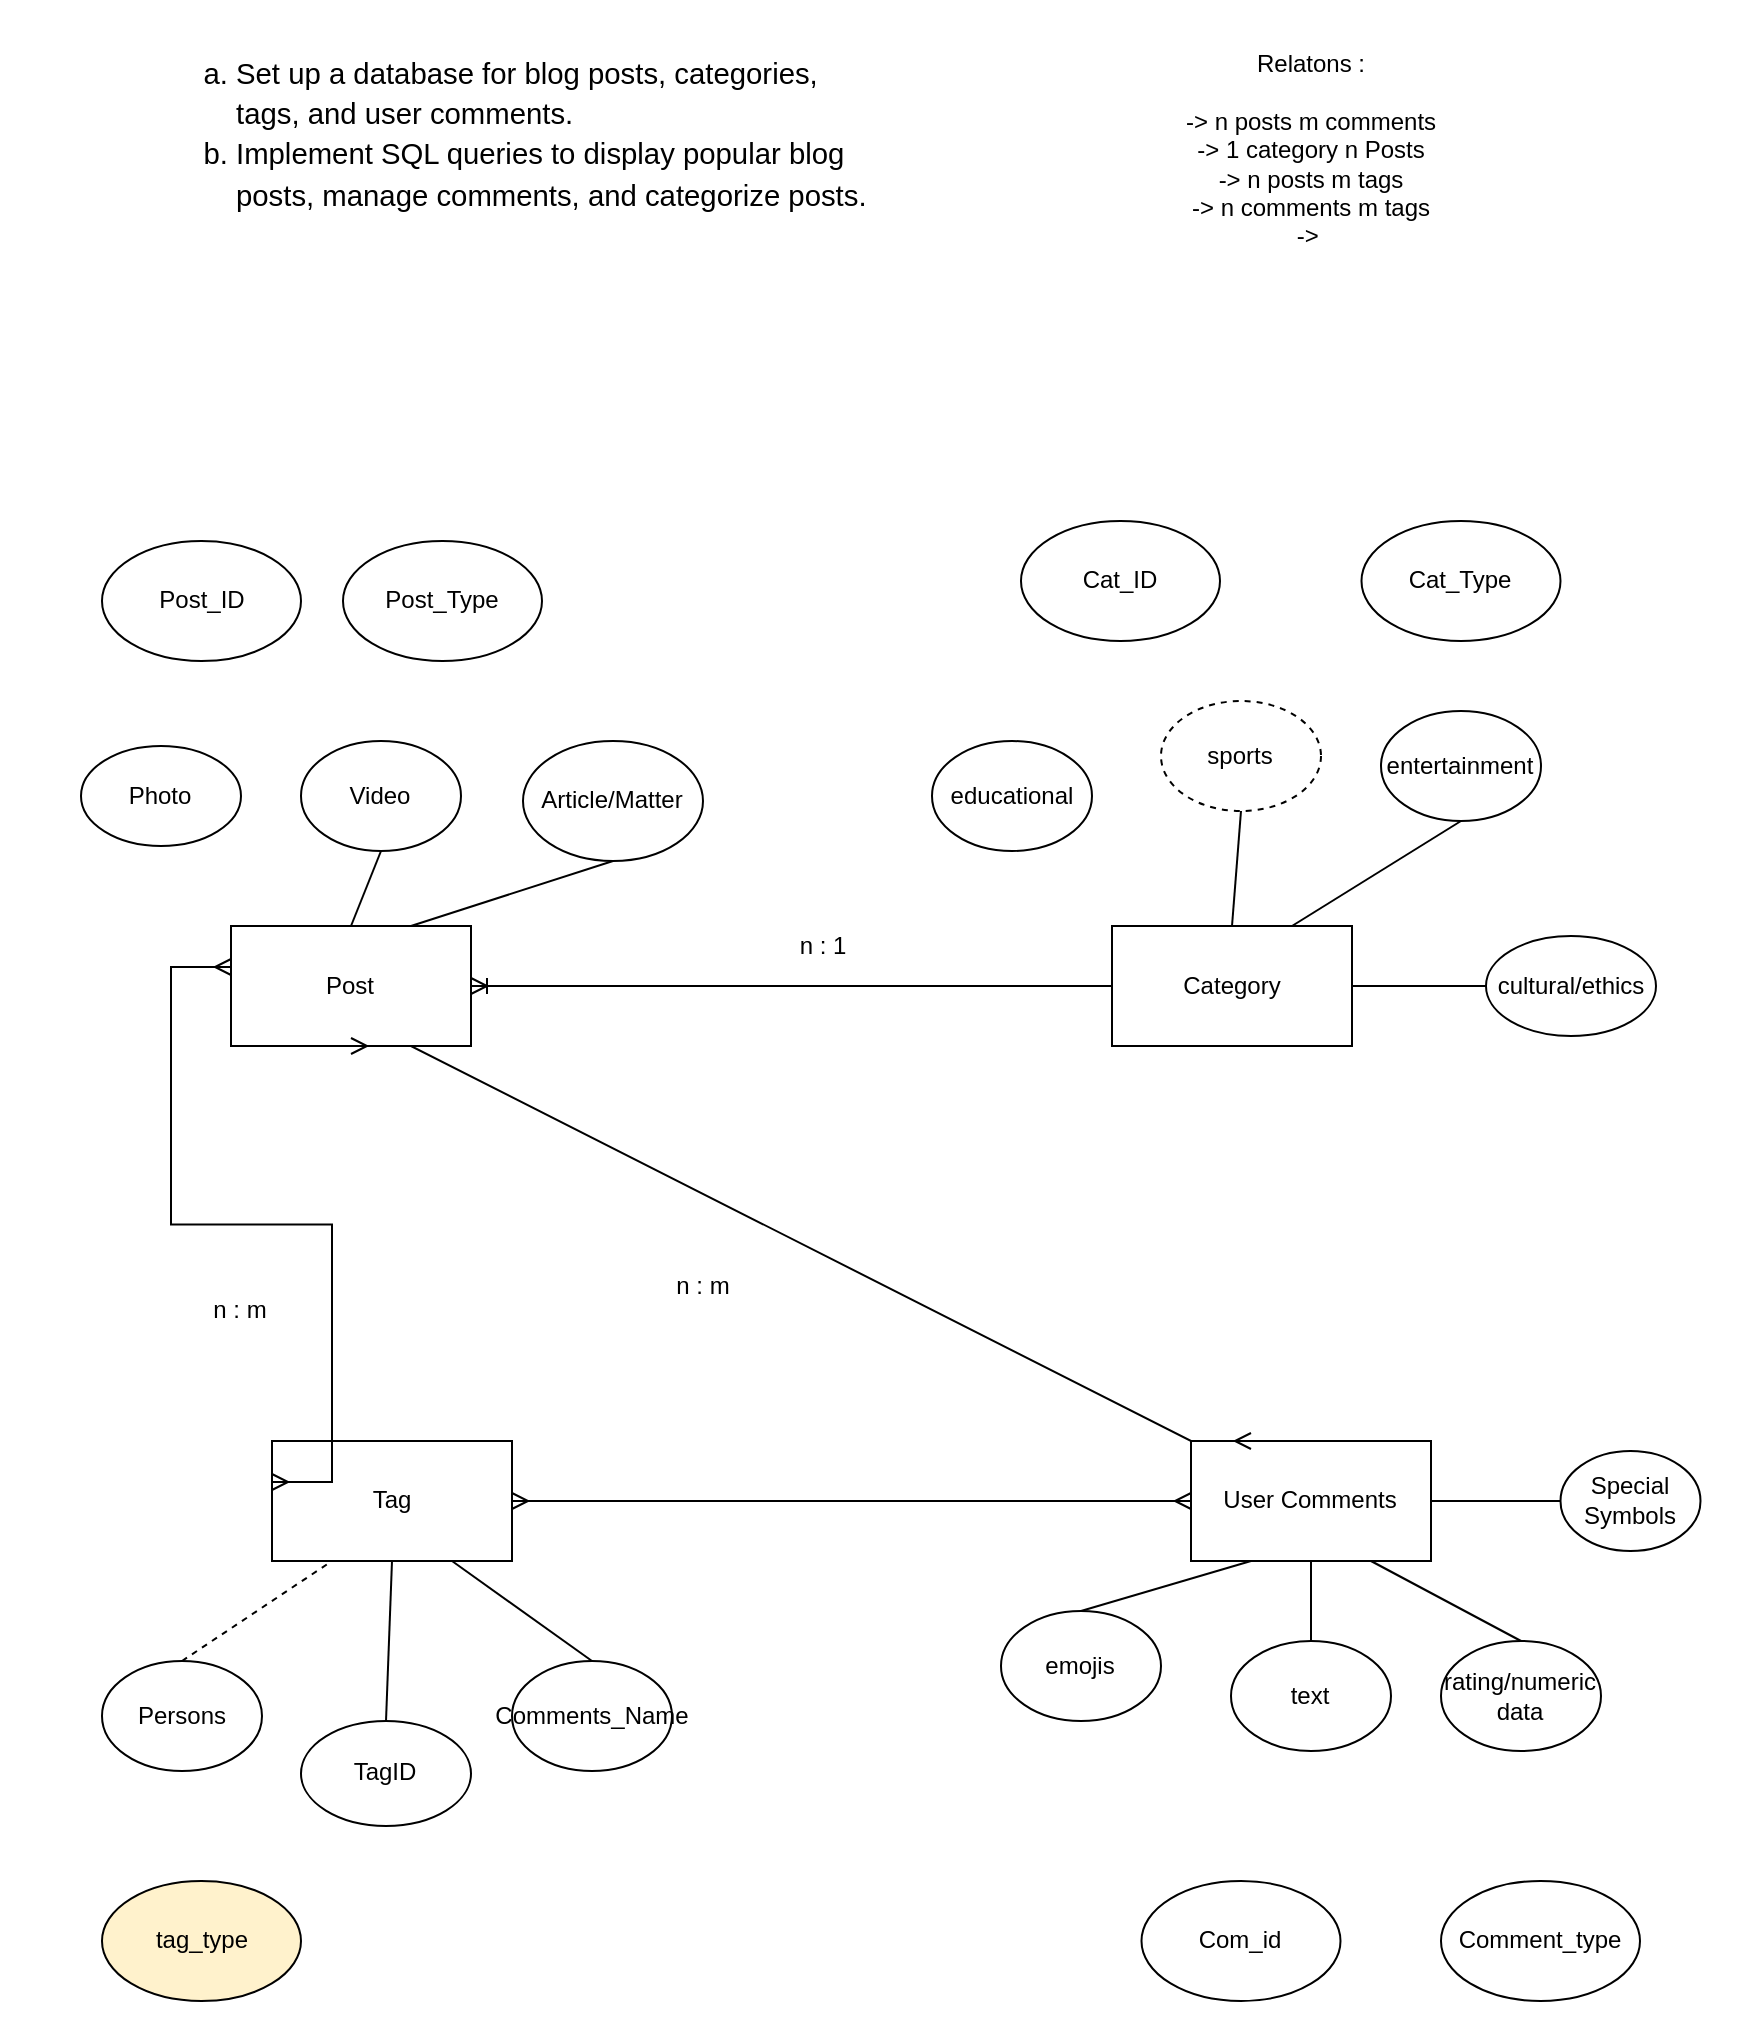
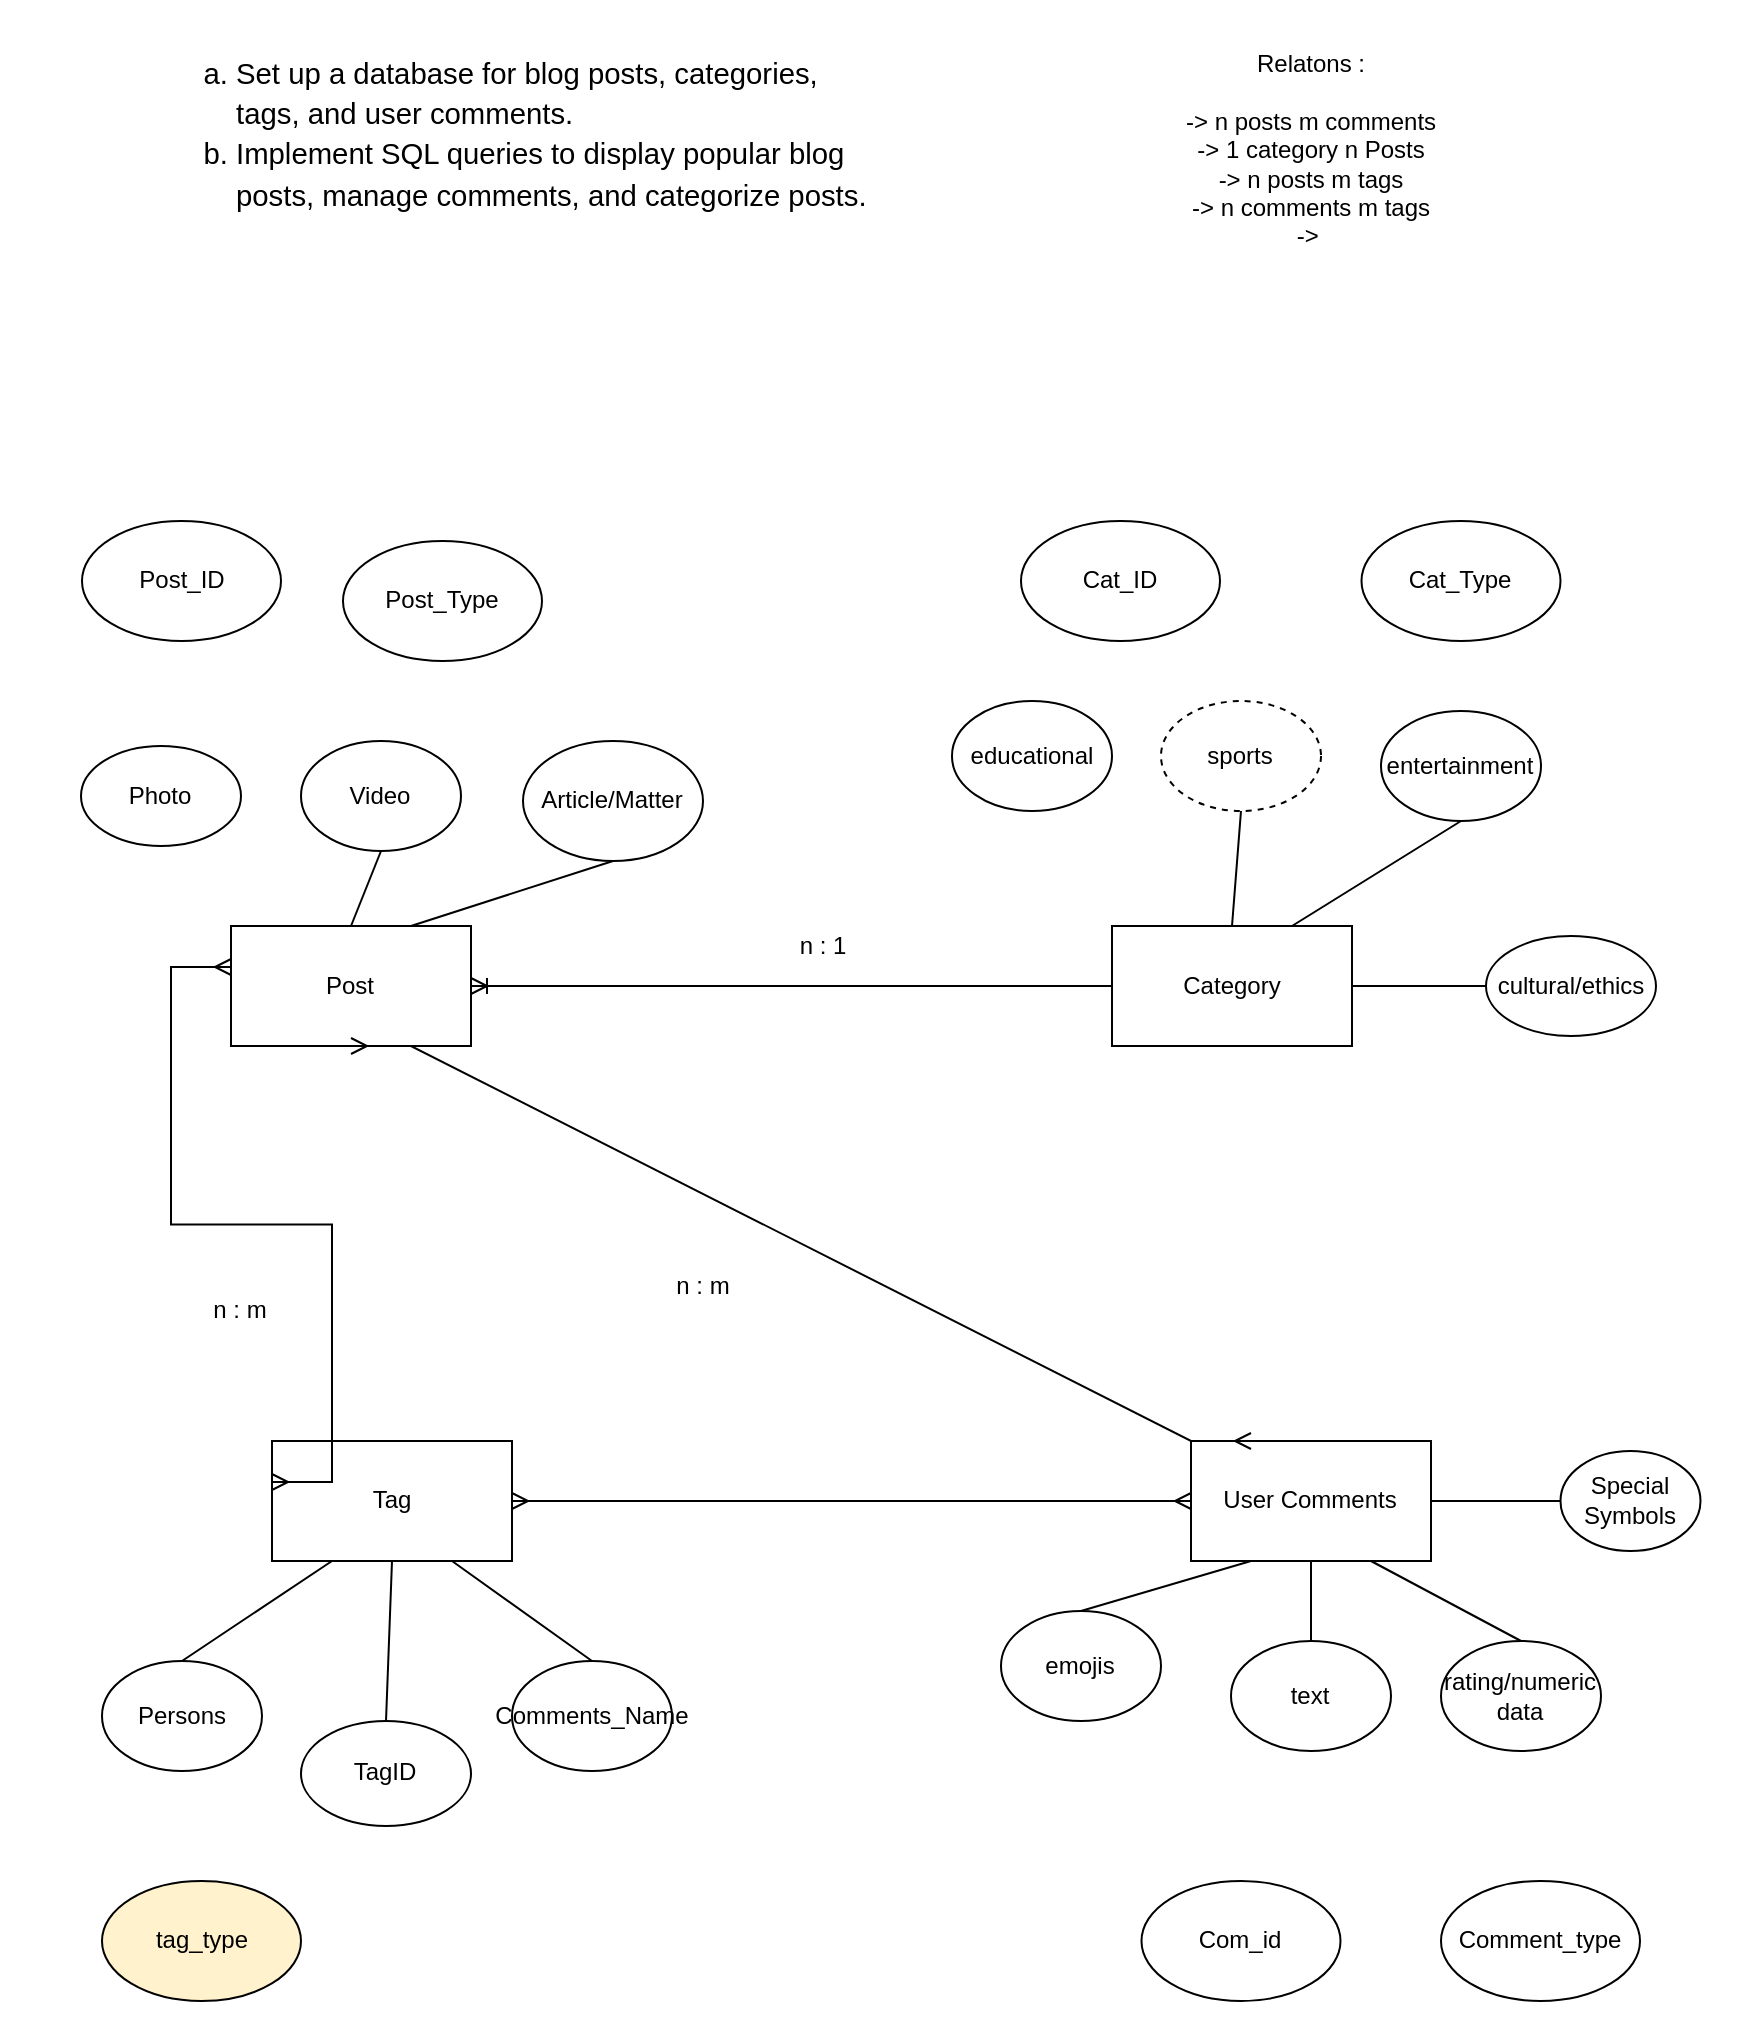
(202, 601) -> (182, 581)
(1012, 796) -> (1032, 756)
(259, 1610) -> (259, 1610)
